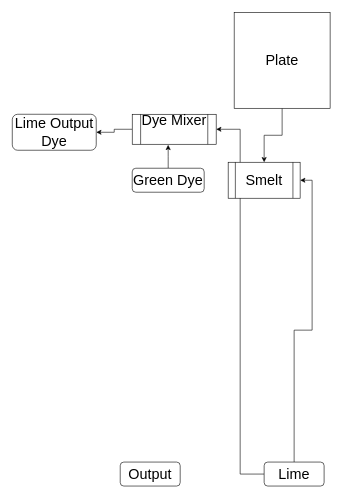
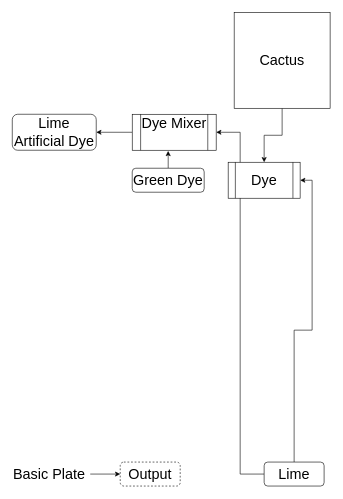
(282, 60) -> (282, 60)
(174, 129) -> (174, 132)
(54, 132) -> (54, 132)
(264, 180) -> (264, 180)
none -> (51, 474)
none -> (114, 474)
(150, 474) -> (150, 474)
